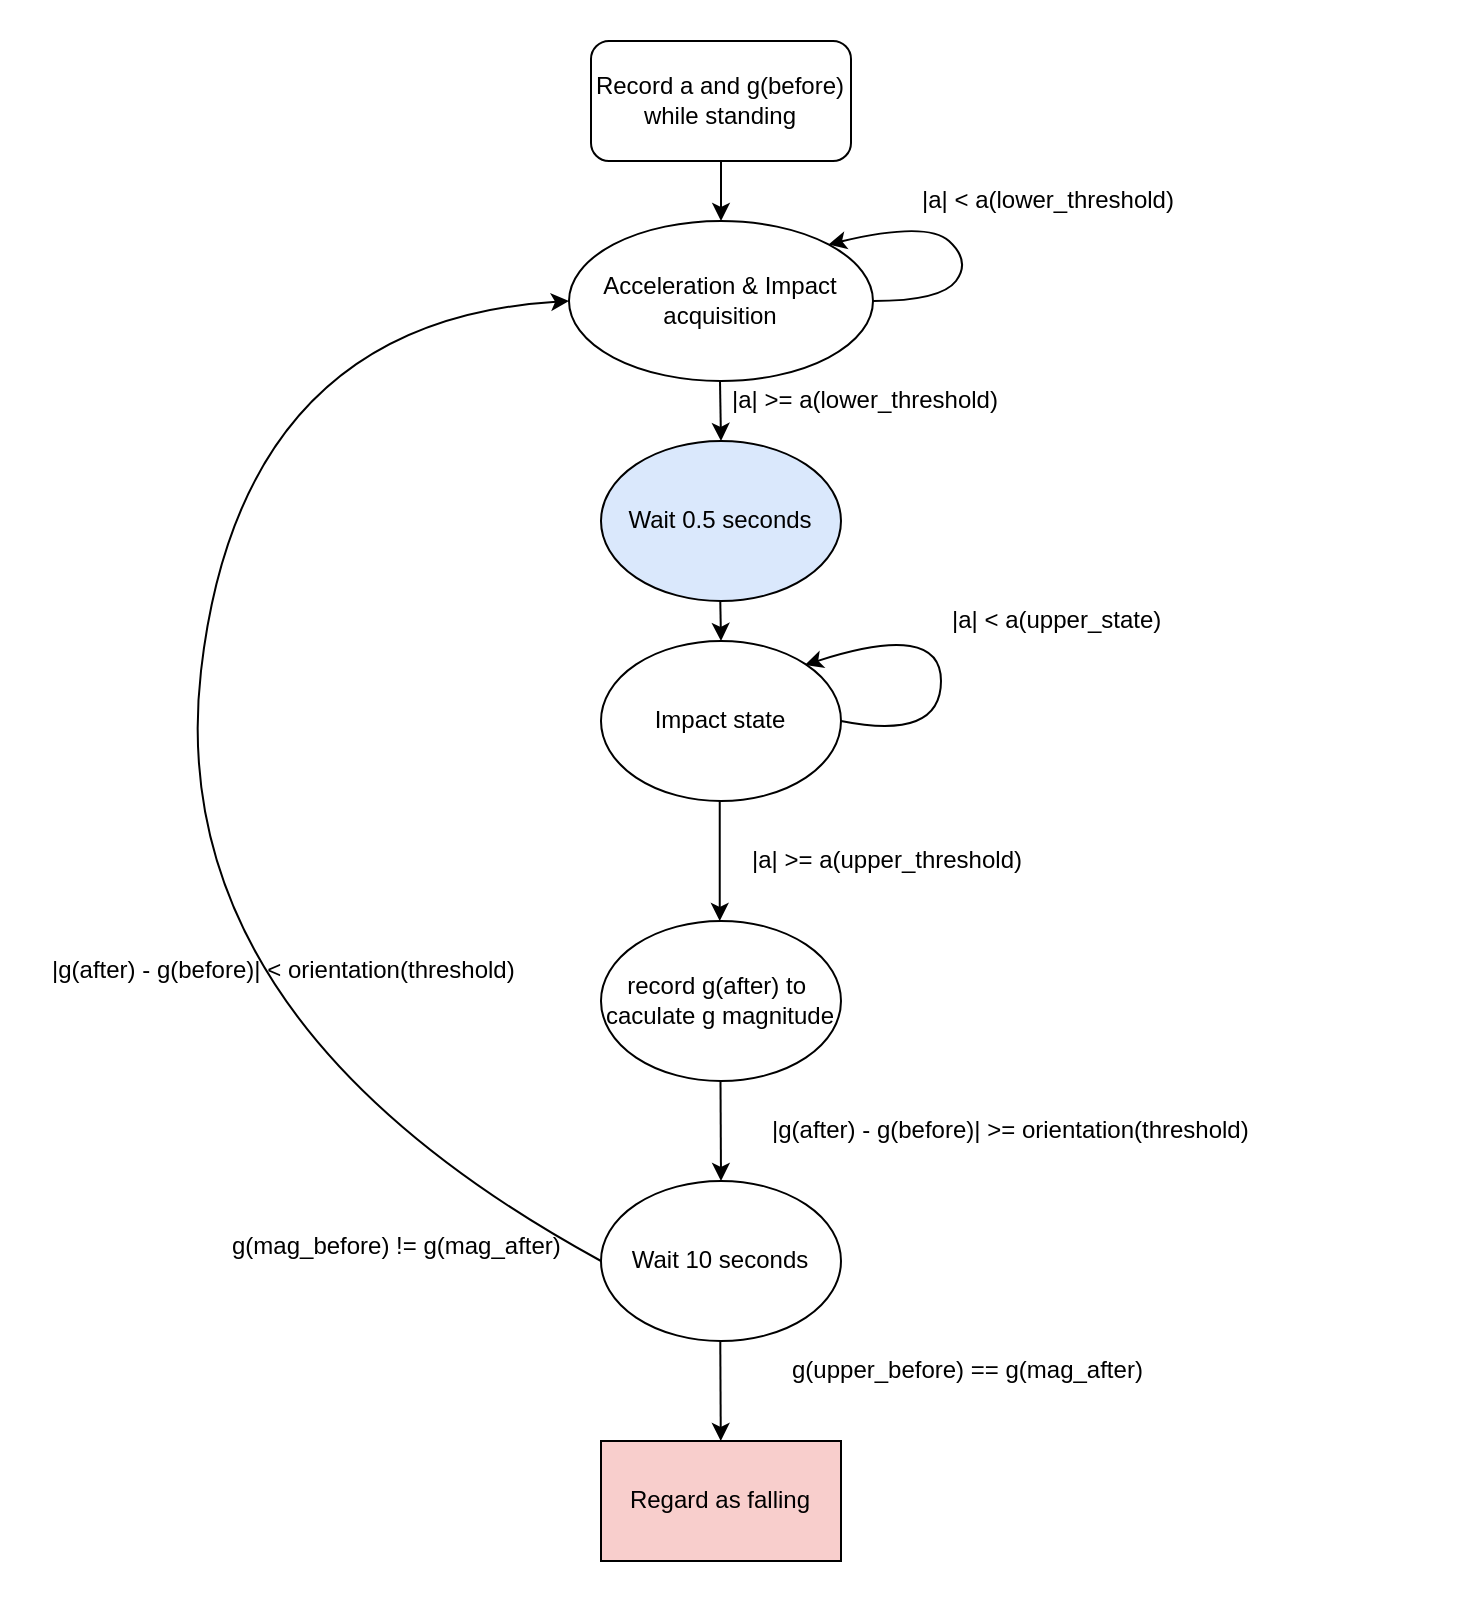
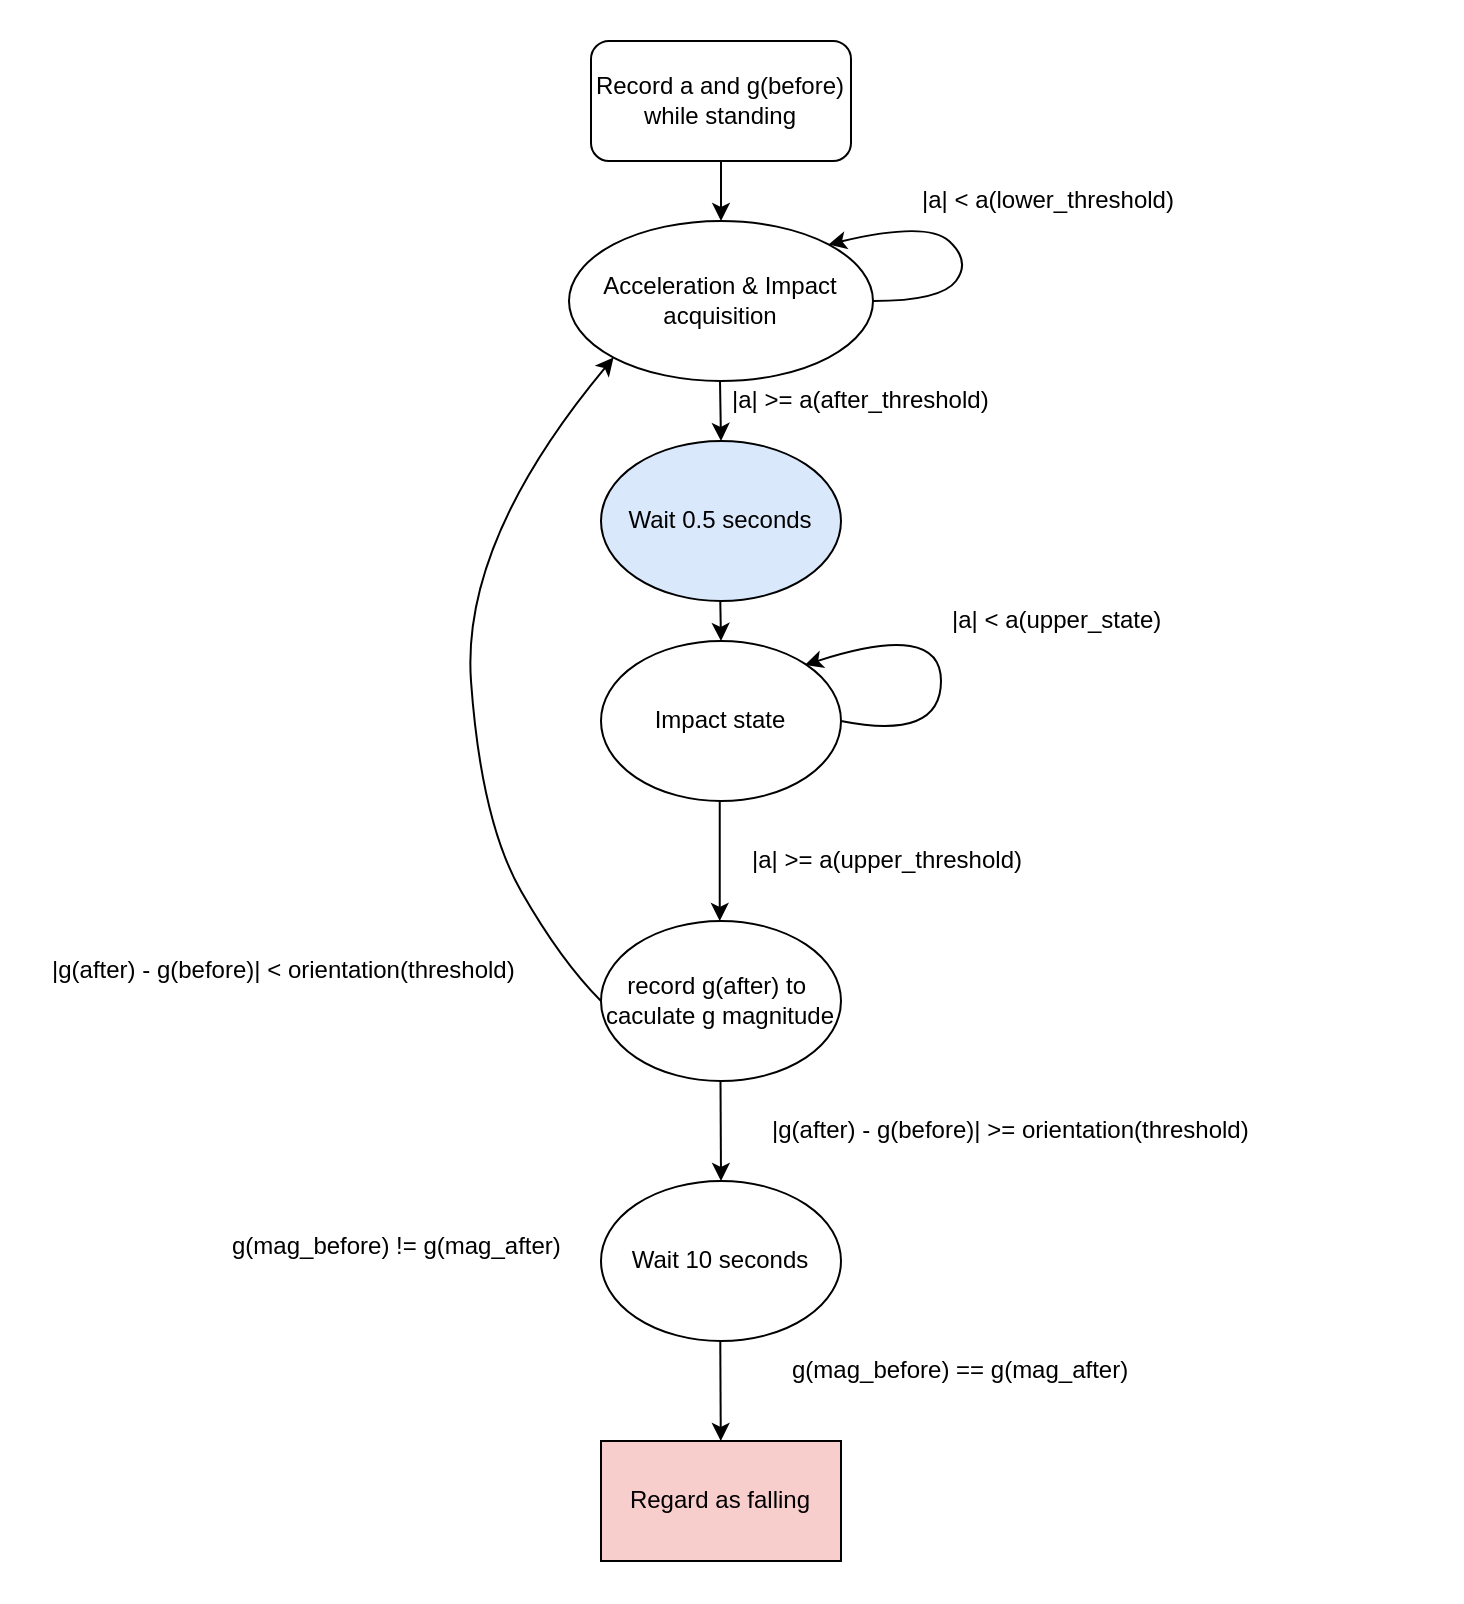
(873, 401) -> (873, 401)
none -> (471, 679)
(201, 769) -> none
(995, 1371) -> (982, 1371)
